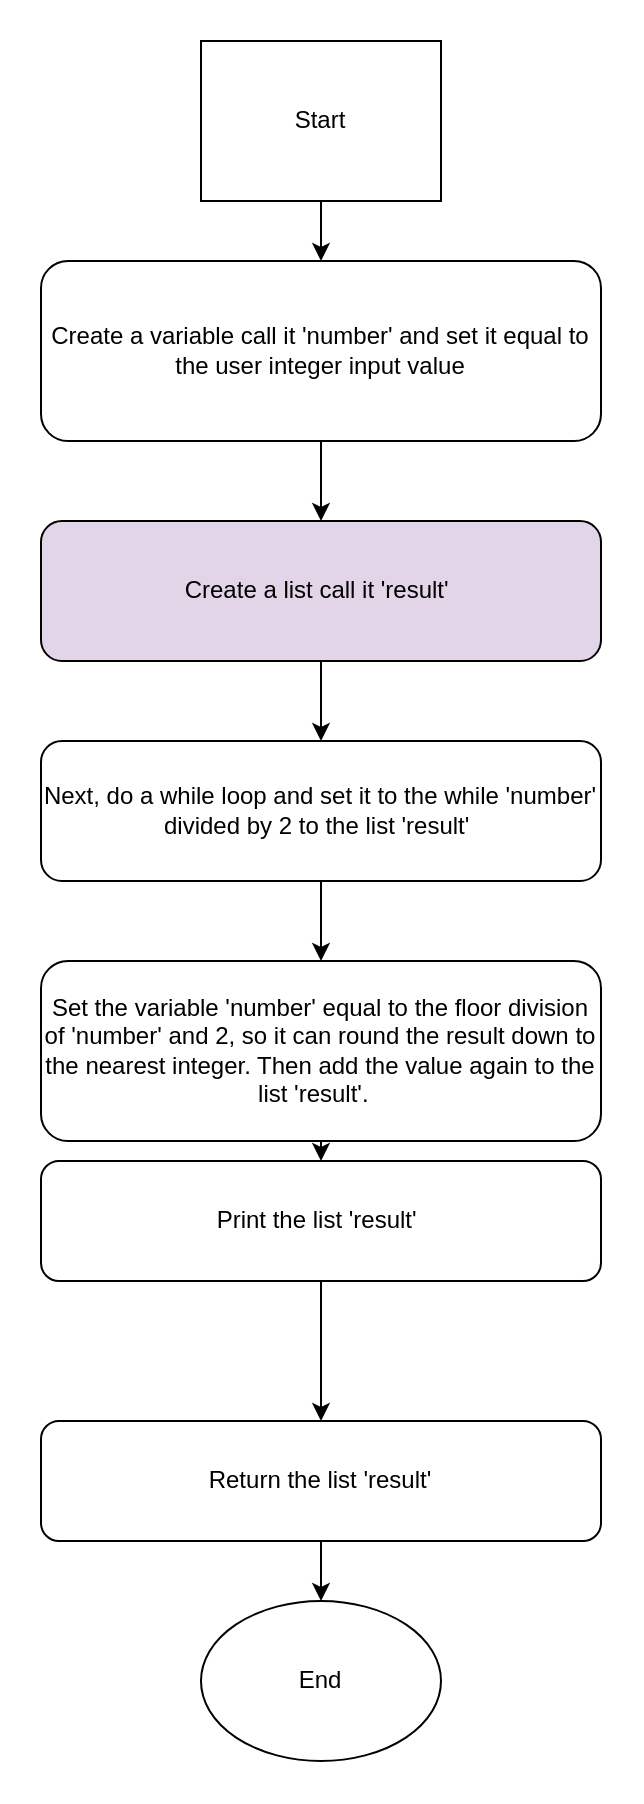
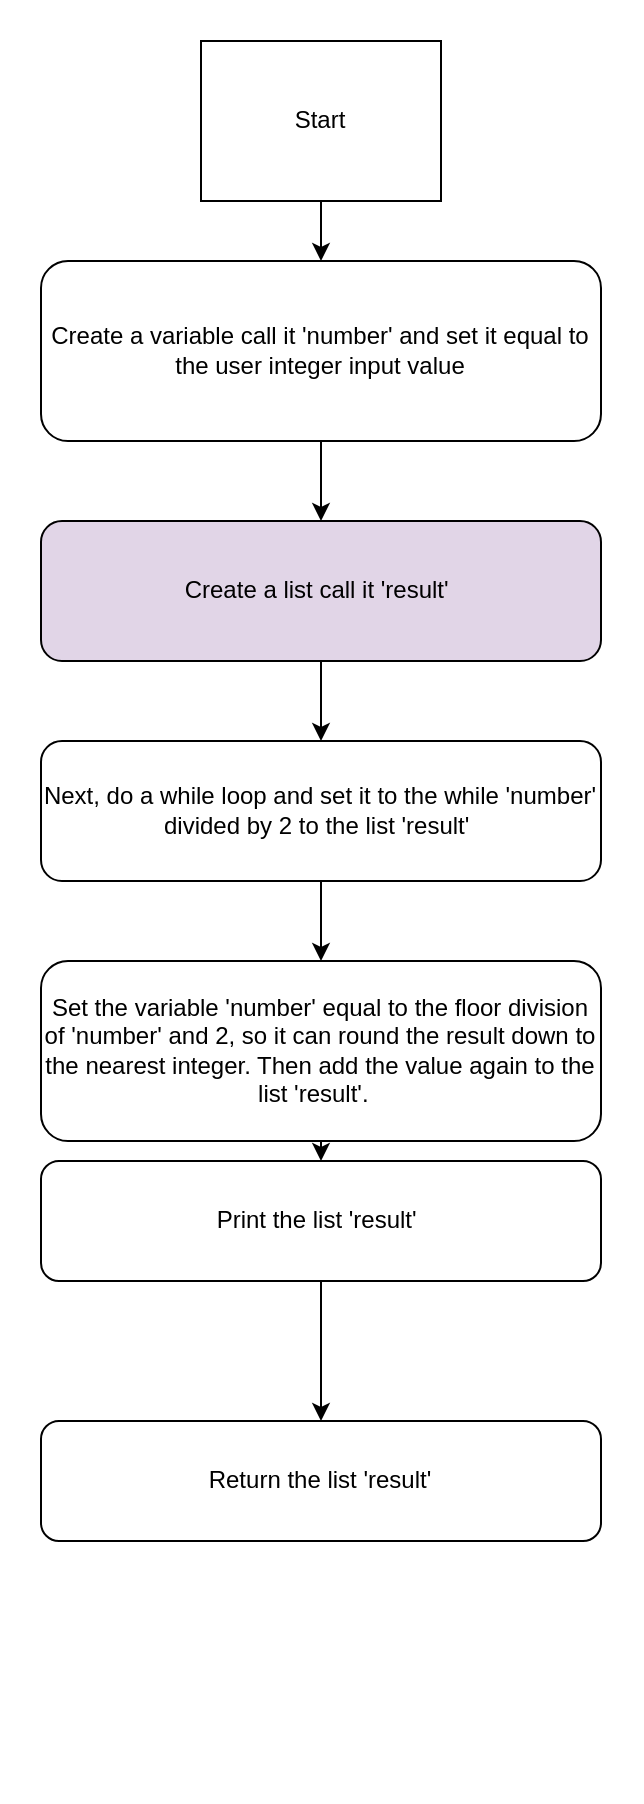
(321, 1564) -> none
(321, 1681) -> none
